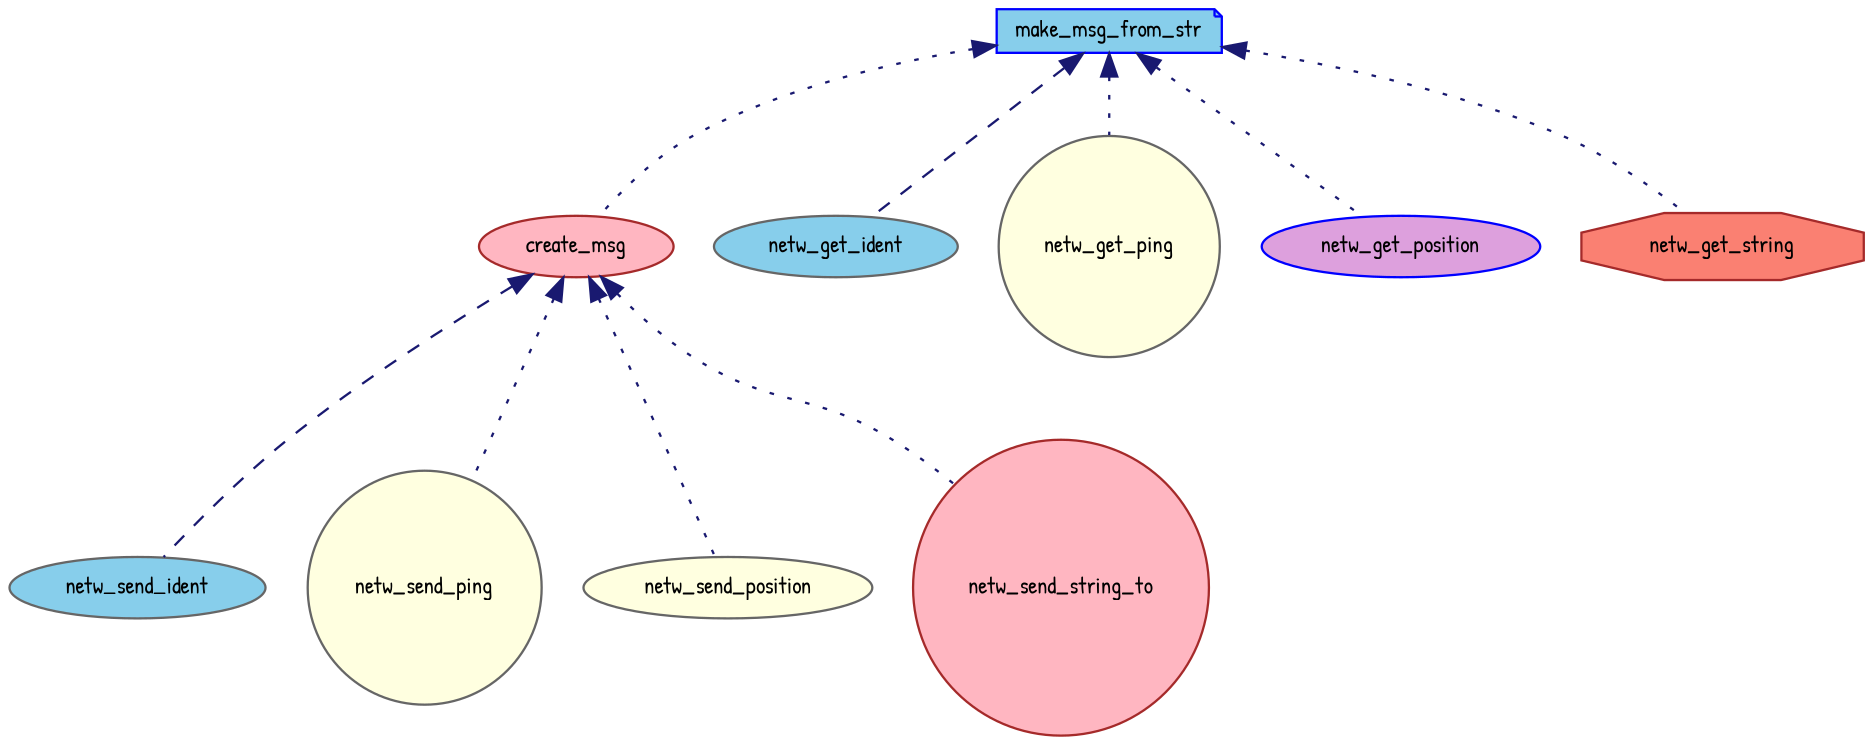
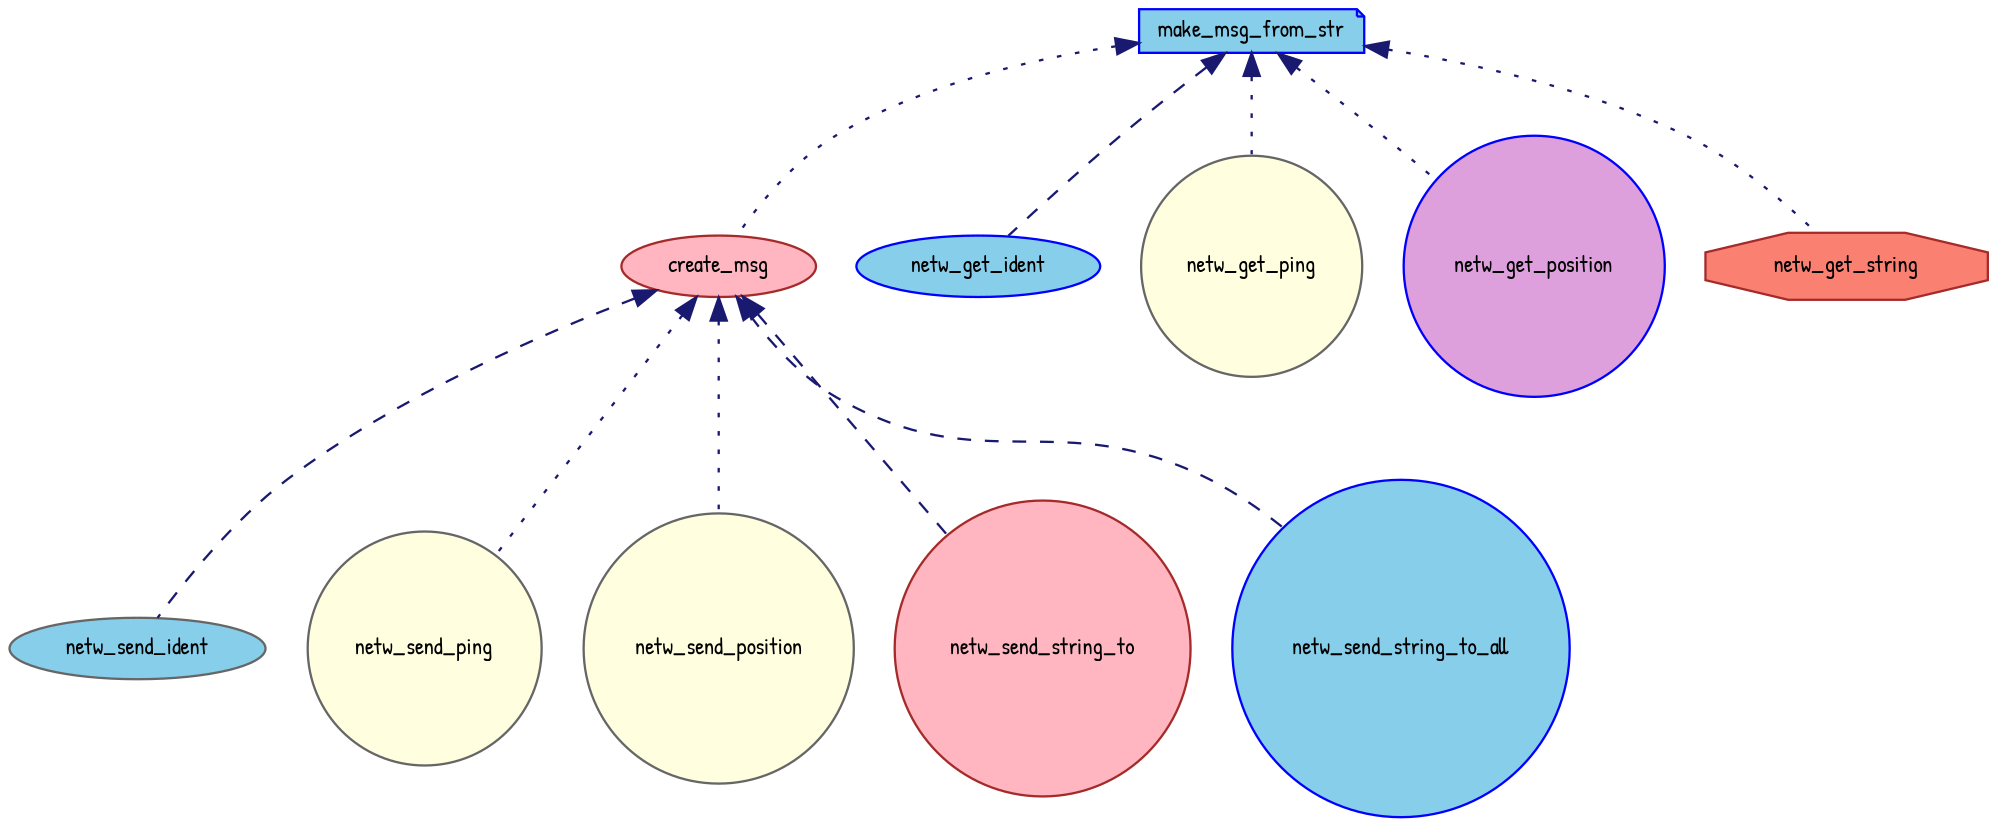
(836, 247) -> (978, 266)
(1401, 247) -> (1534, 266)
(782, 396) -> (853, 425)
(728, 588) -> (719, 648)
none -> (1401, 648)
